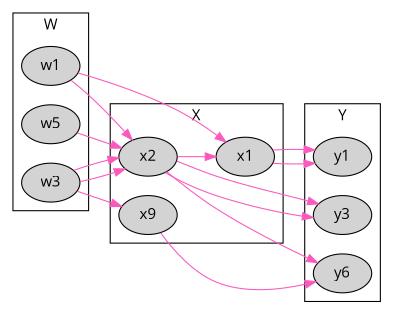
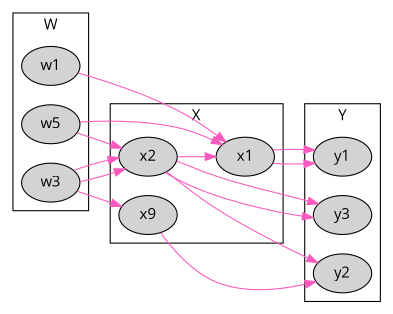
(99, 105) -> none
none -> (148, 123)
(343, 273) -> (343, 273)
